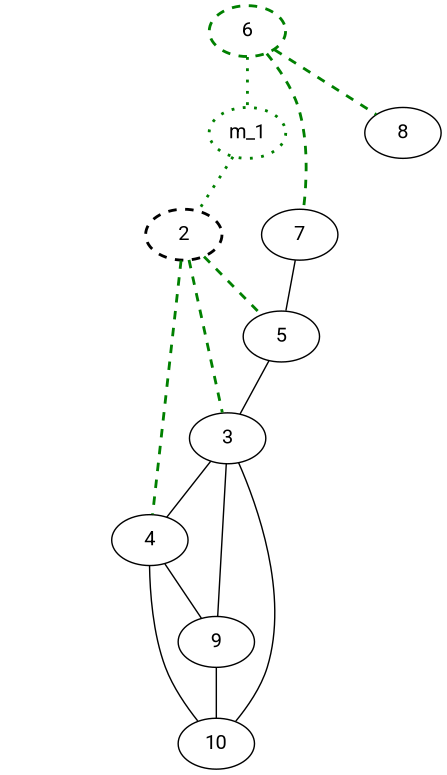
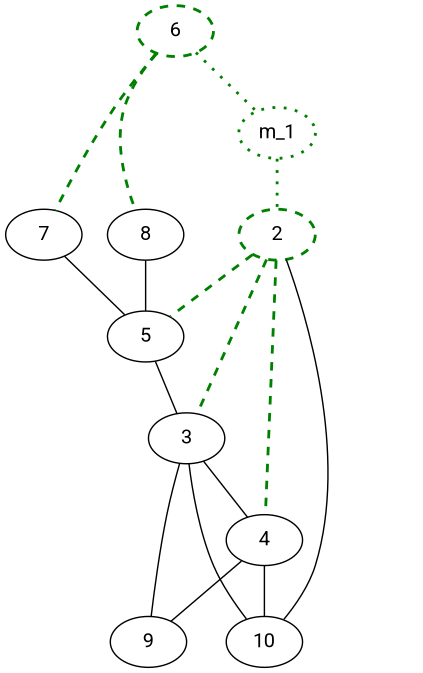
(184, 235) -> (277, 235)
none -> (146, 286)
(216, 693) -> (327, 442)
